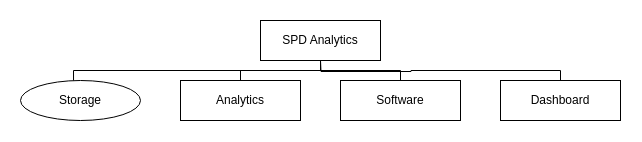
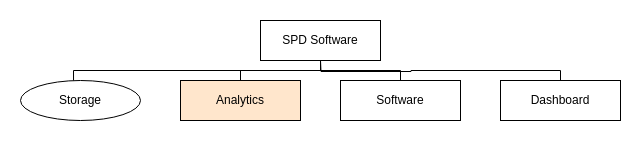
(321, 41) -> (321, 41)
(241, 101) -> (241, 101)
